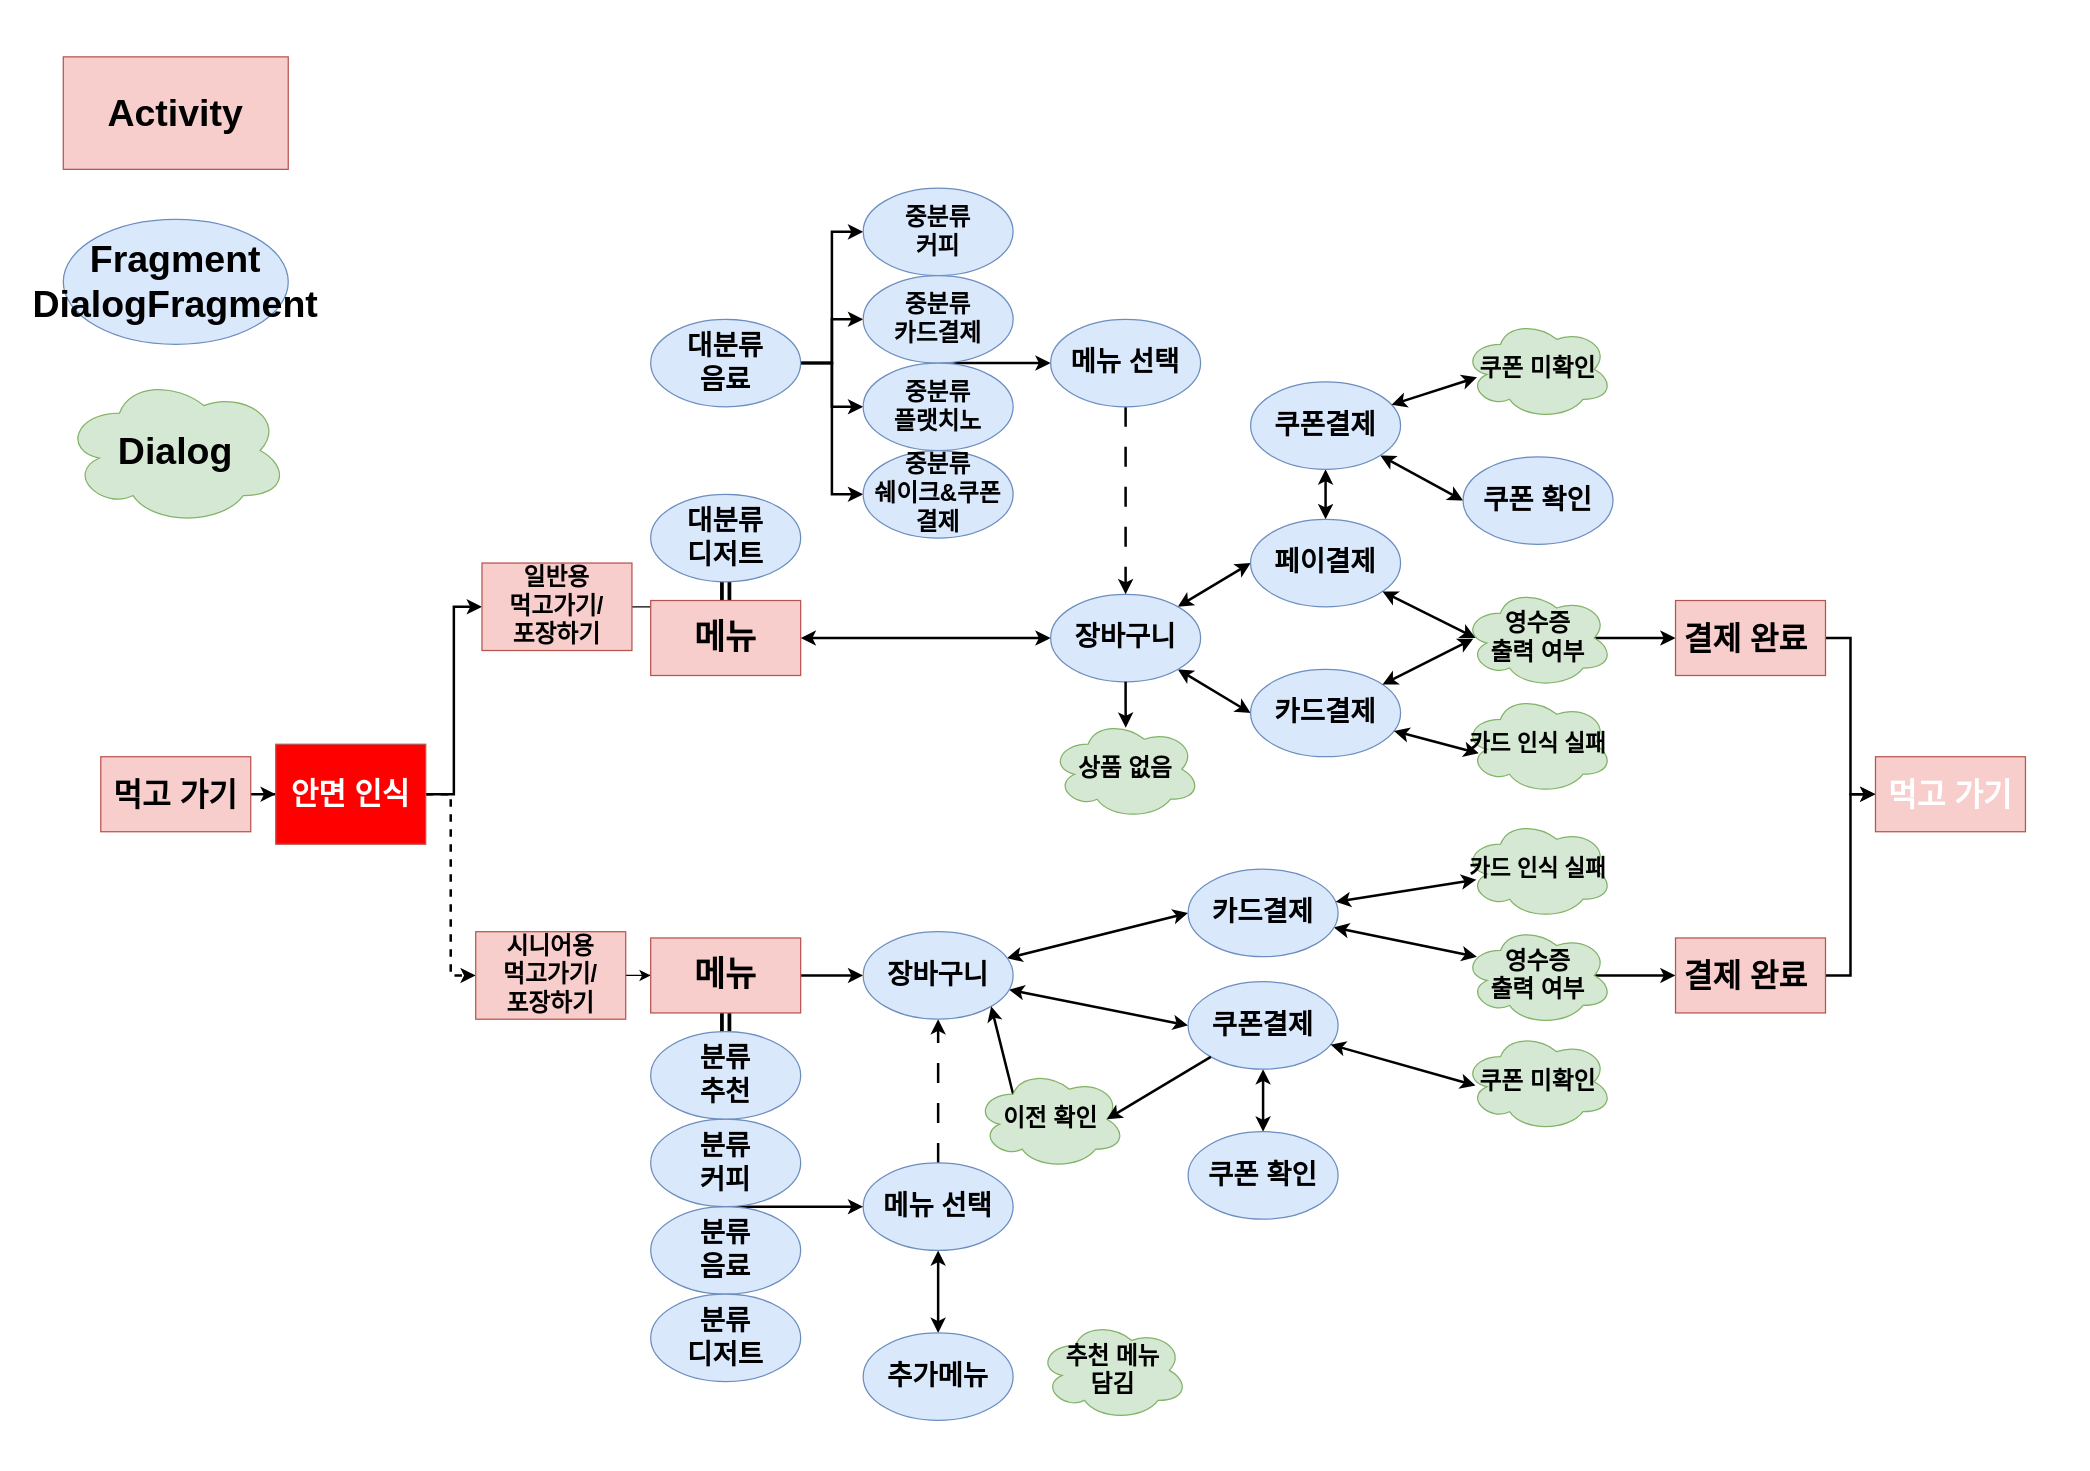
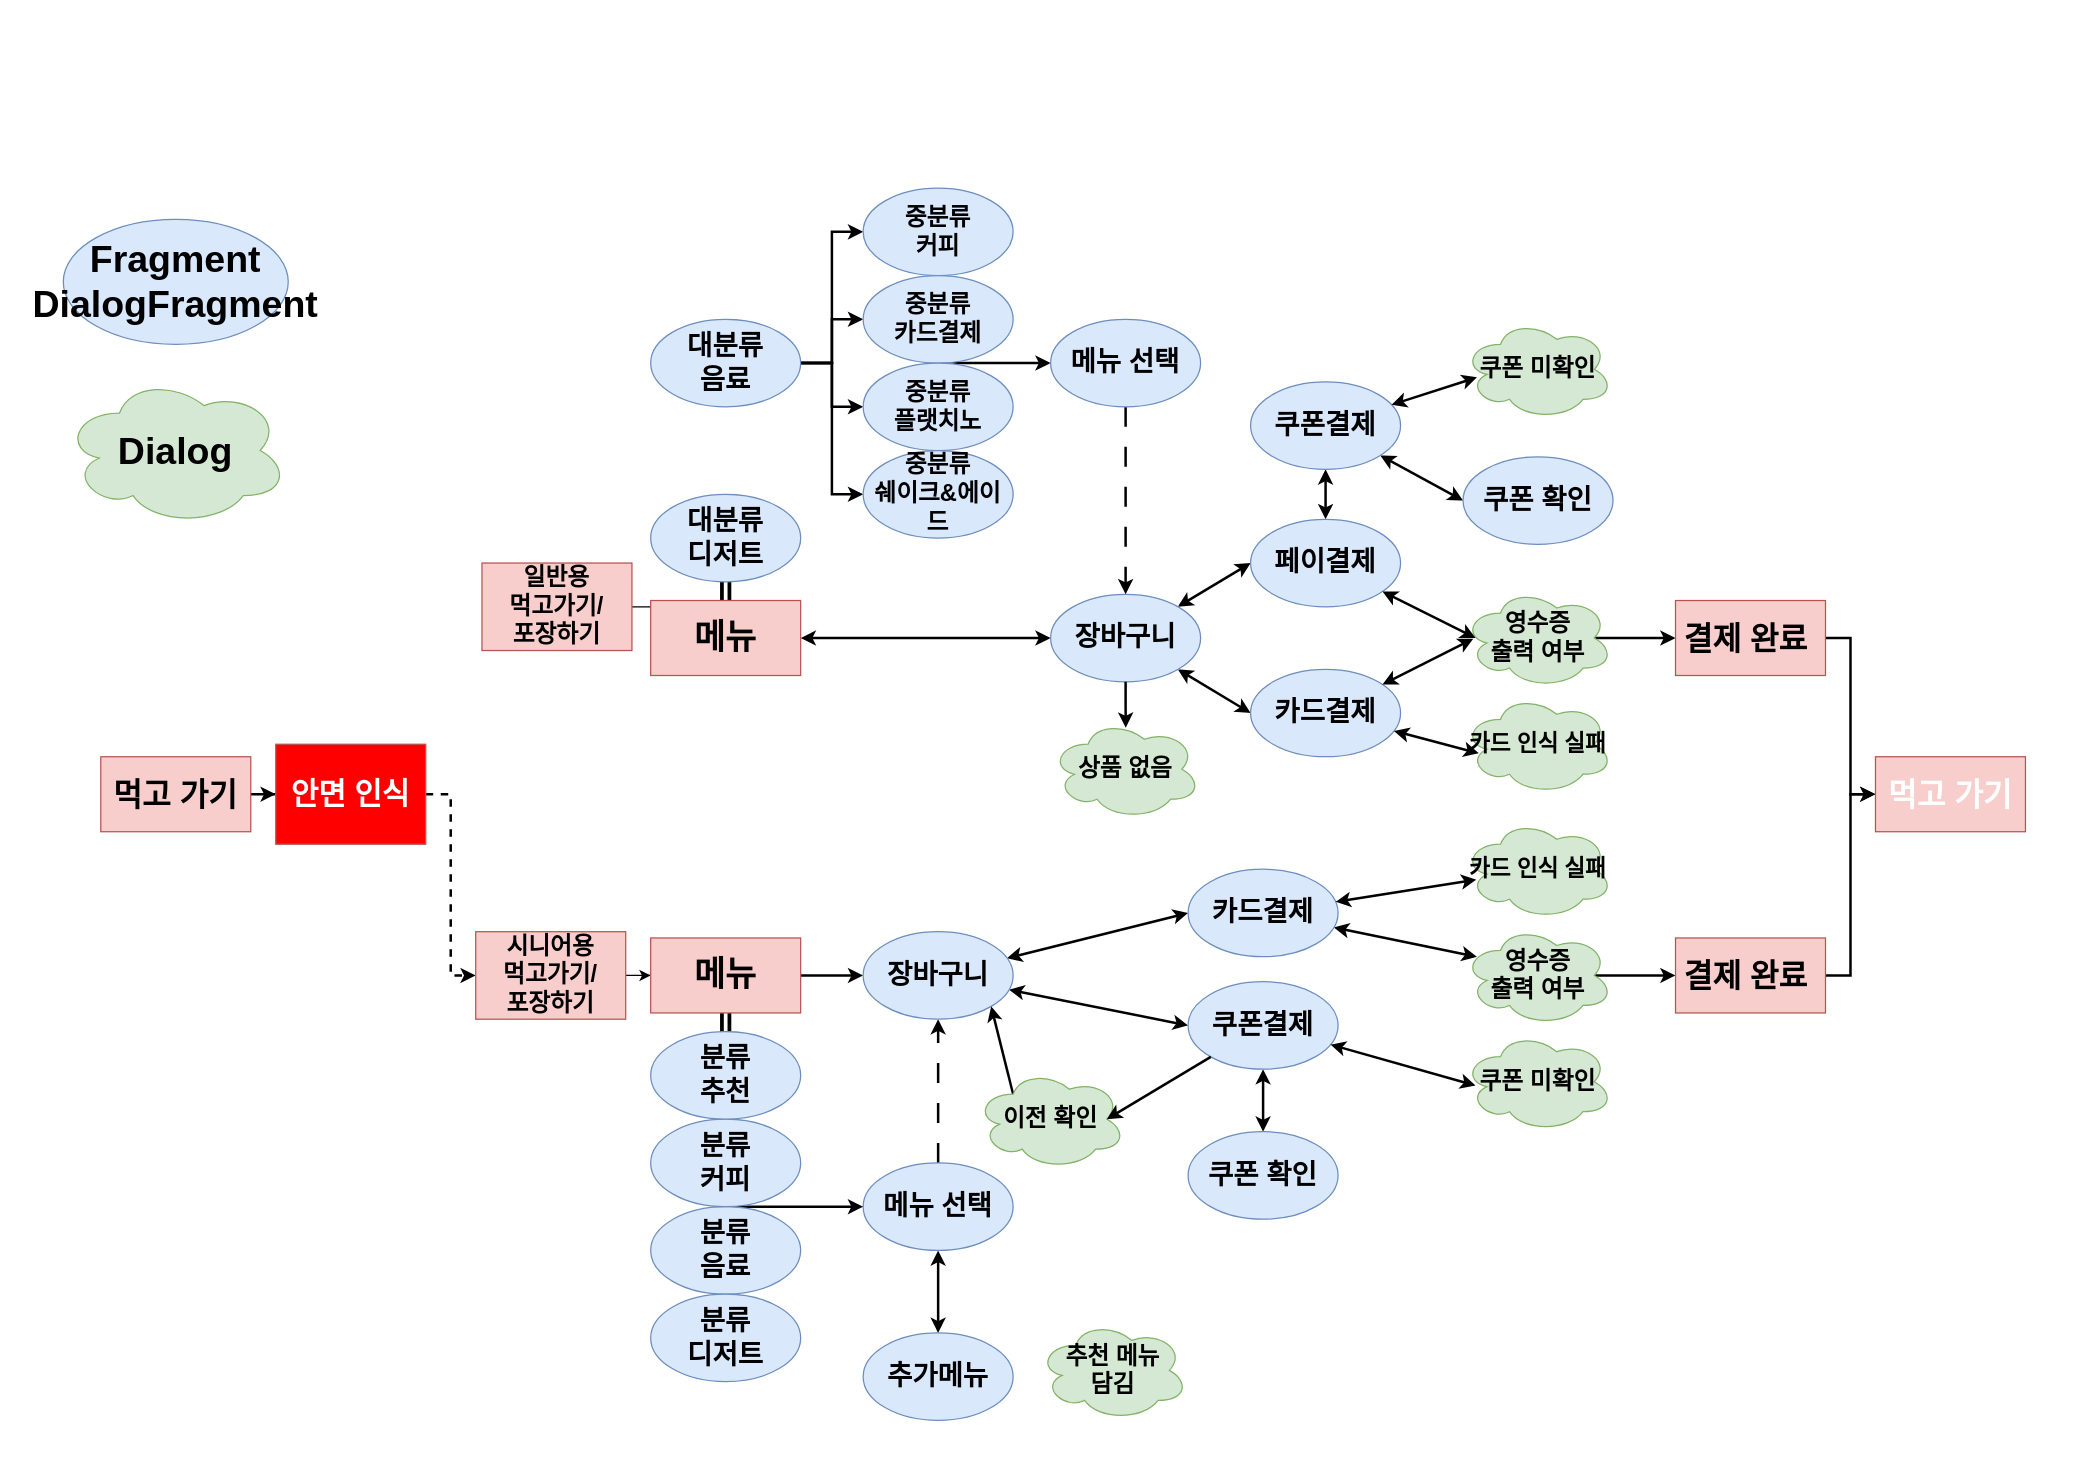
(176, 113) -> none
(938, 494) -> (938, 494)
(454, 693) -> none
